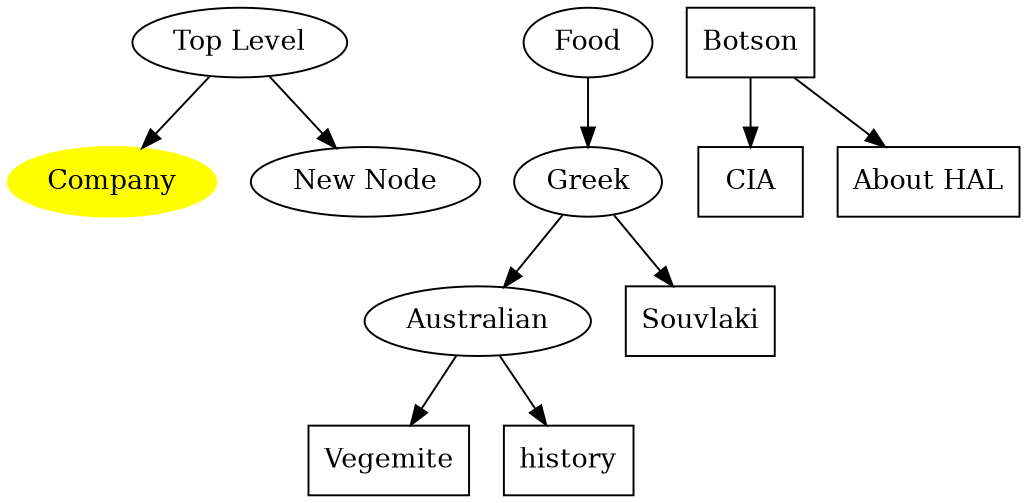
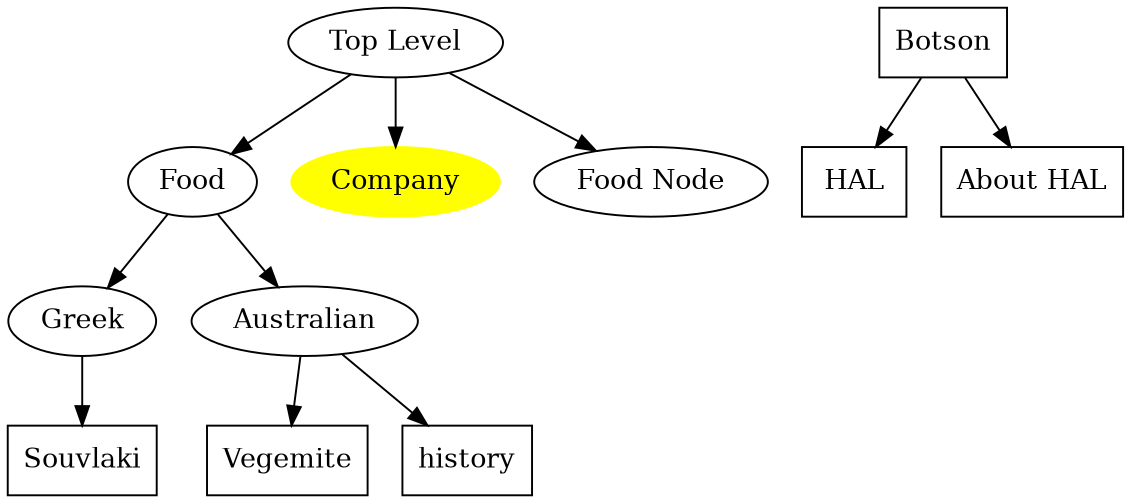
none -> (299, 109)
(366, 182) -> (651, 182)
(751, 182) -> (854, 182)
(539, 244) -> (242, 243)
